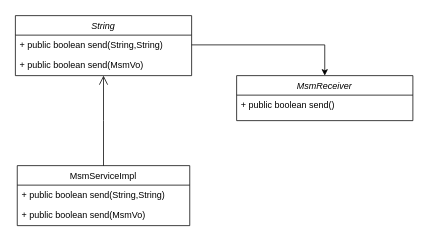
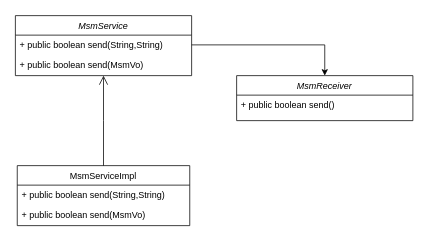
(103, 26) -> (103, 26)
